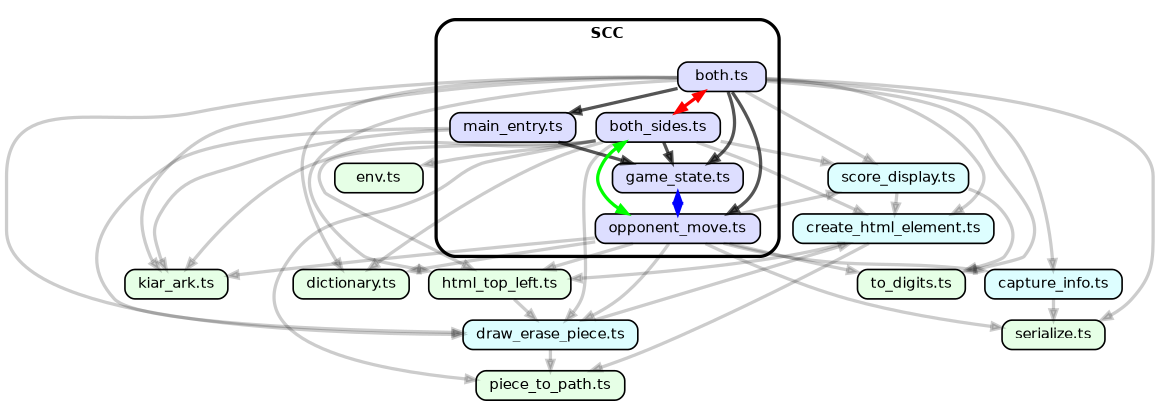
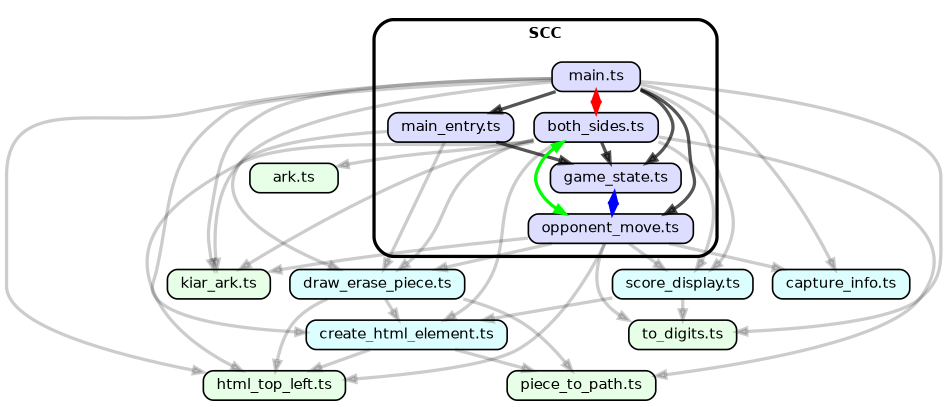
(722, 77) -> (596, 77)
(379, 178) -> (294, 178)
(351, 284) -> none
(521, 306) -> (295, 321)
(1054, 335) -> none
